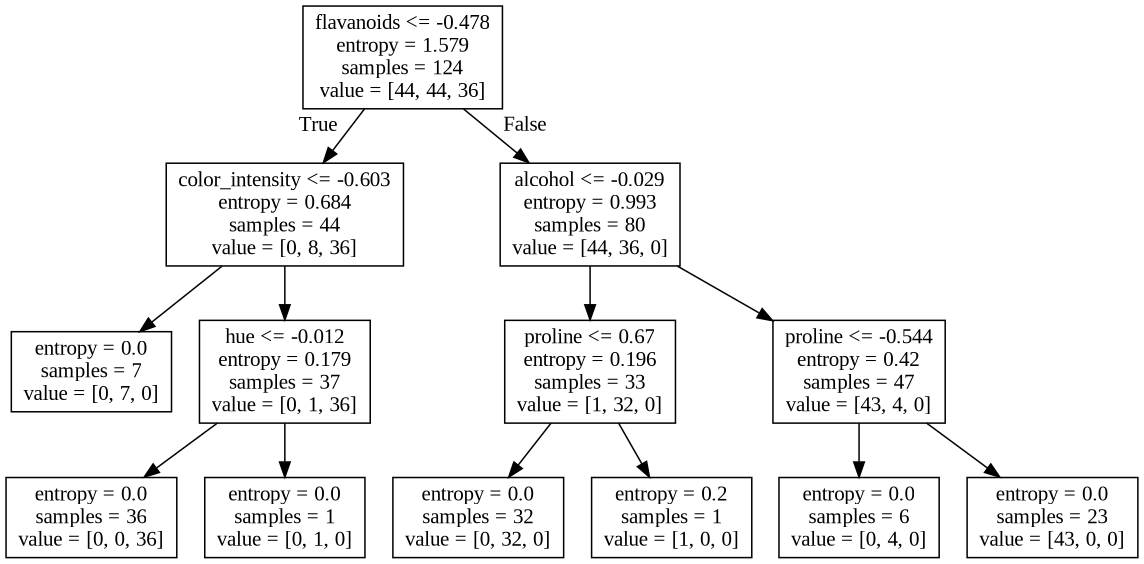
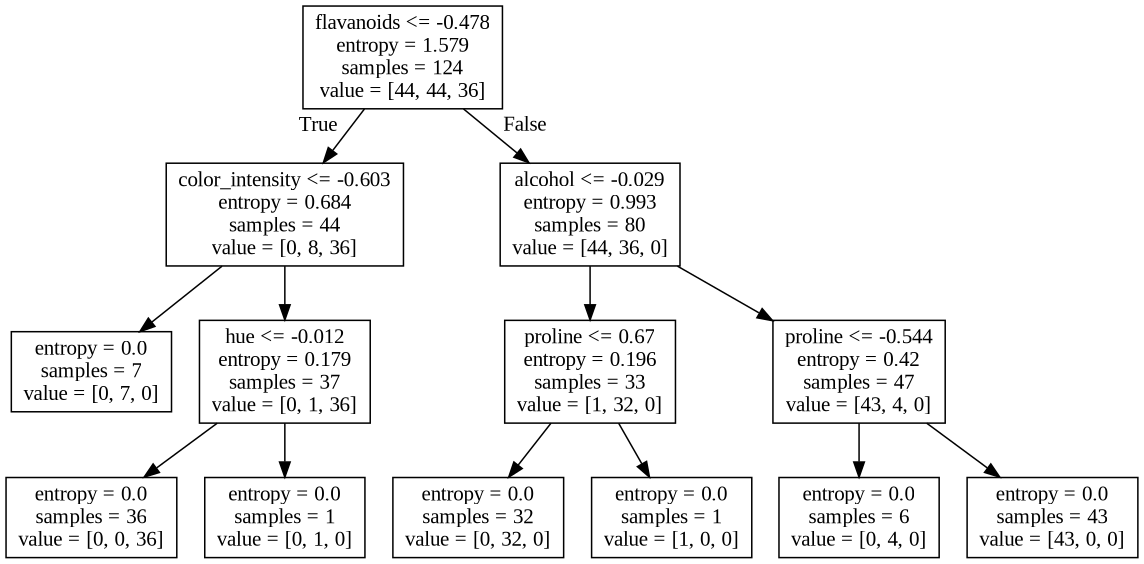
(672, 518) -> (672, 518)
(1052, 518) -> (1052, 518)
